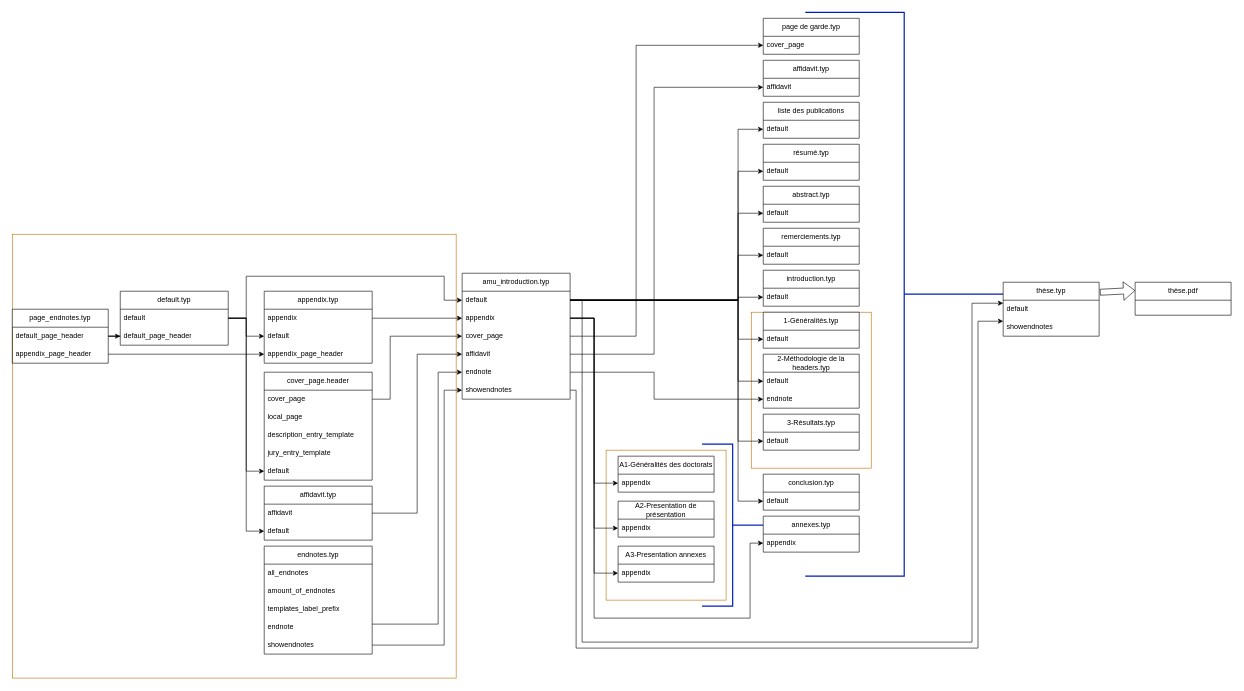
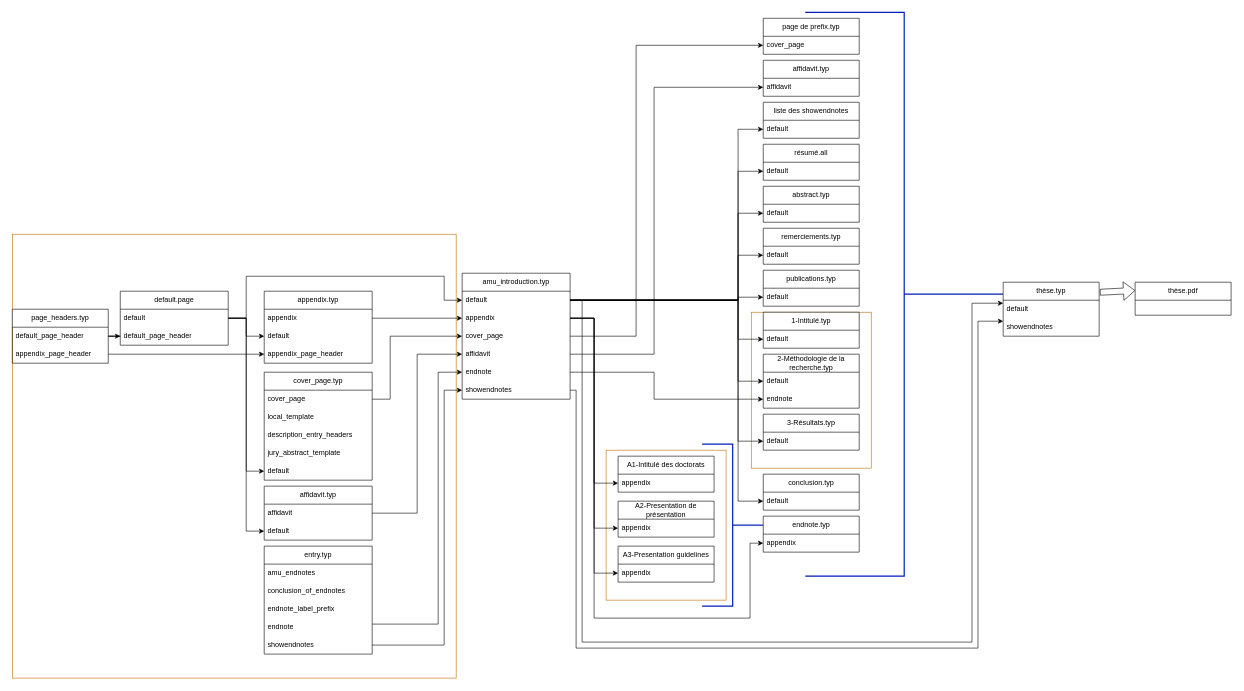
(812, 27) -> (812, 27)
(812, 111) -> (812, 111)
(812, 153) -> (812, 153)
(812, 279) -> (812, 279)
(174, 300) -> (174, 300)
(60, 318) -> (60, 318)
(812, 321) -> (812, 321)
(812, 363) -> (812, 363)
(318, 381) -> (318, 381)
(286, 417) -> (293, 417)
(318, 435) -> (316, 435)
(305, 453) -> (311, 453)
(666, 465) -> (666, 465)
(812, 525) -> (812, 525)
(318, 555) -> (318, 555)
(666, 555) -> (666, 555)
(290, 573) -> (292, 573)
(304, 591) -> (310, 591)
(309, 609) -> (305, 609)
